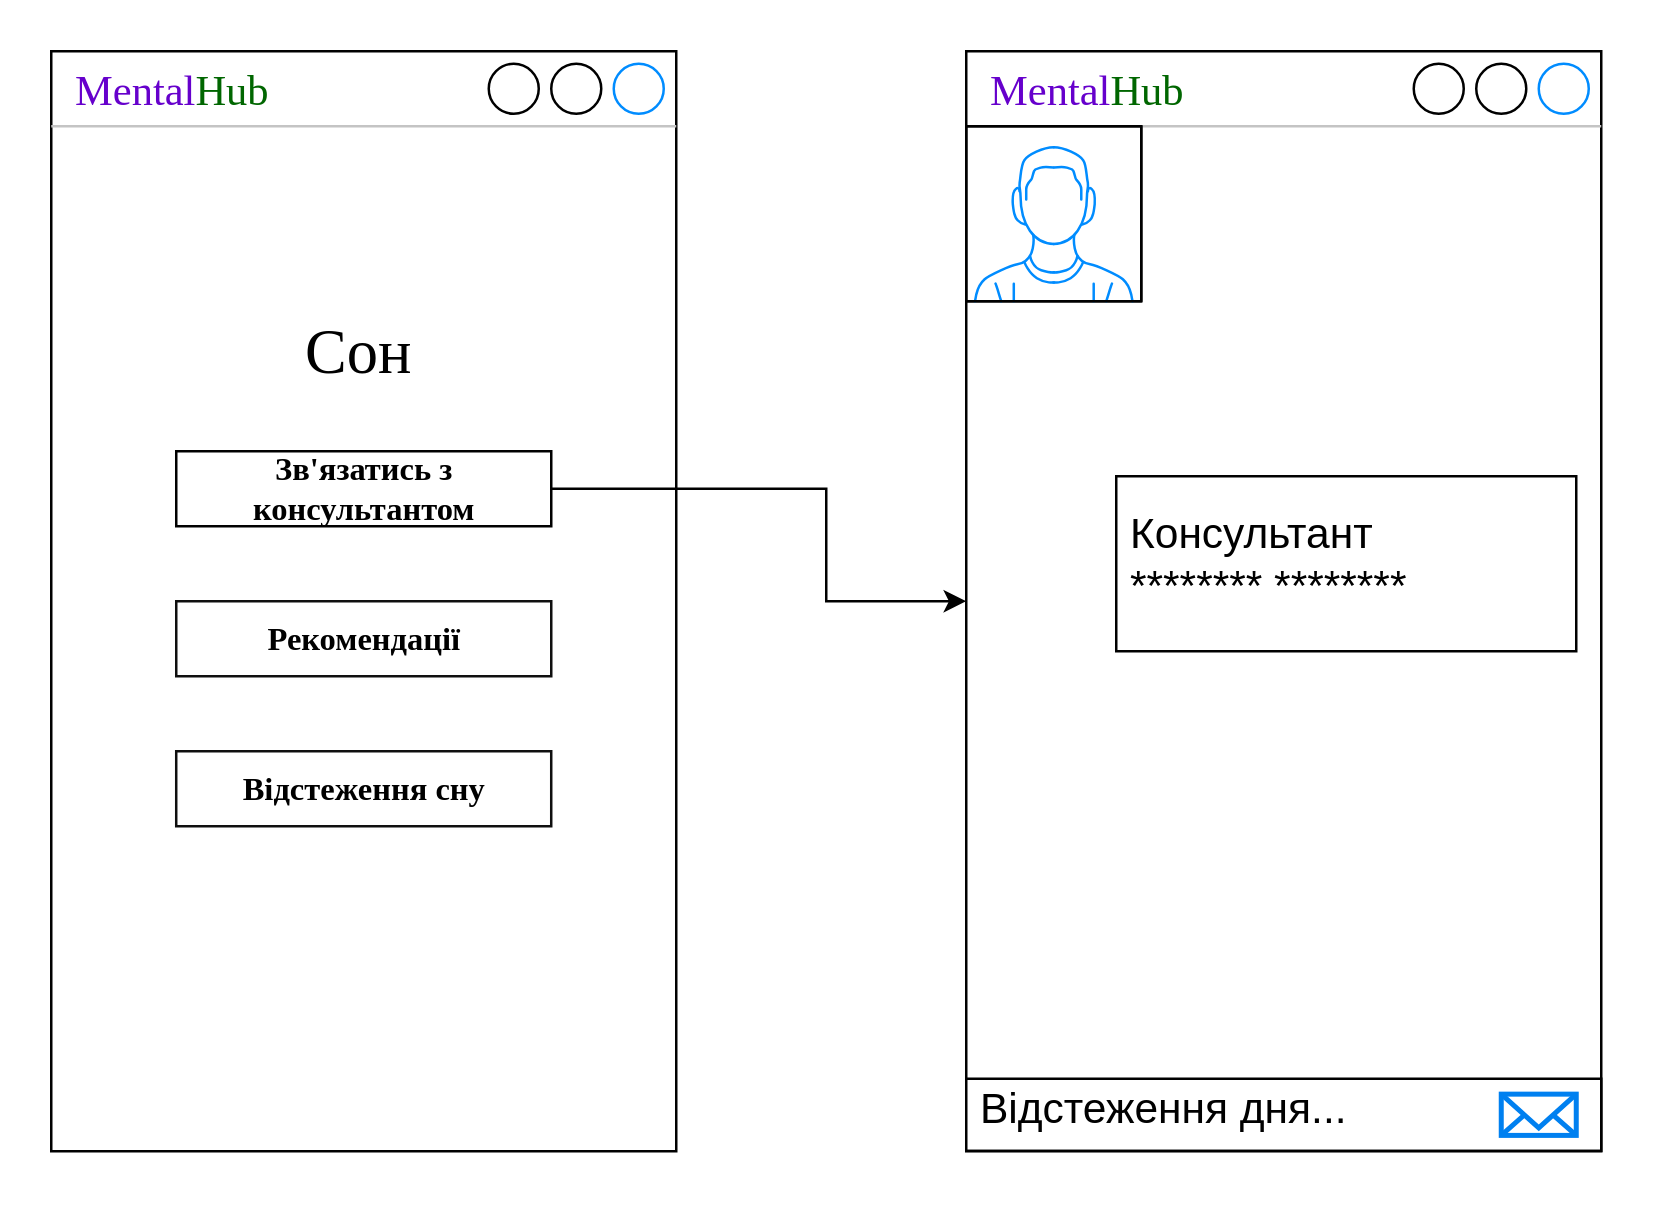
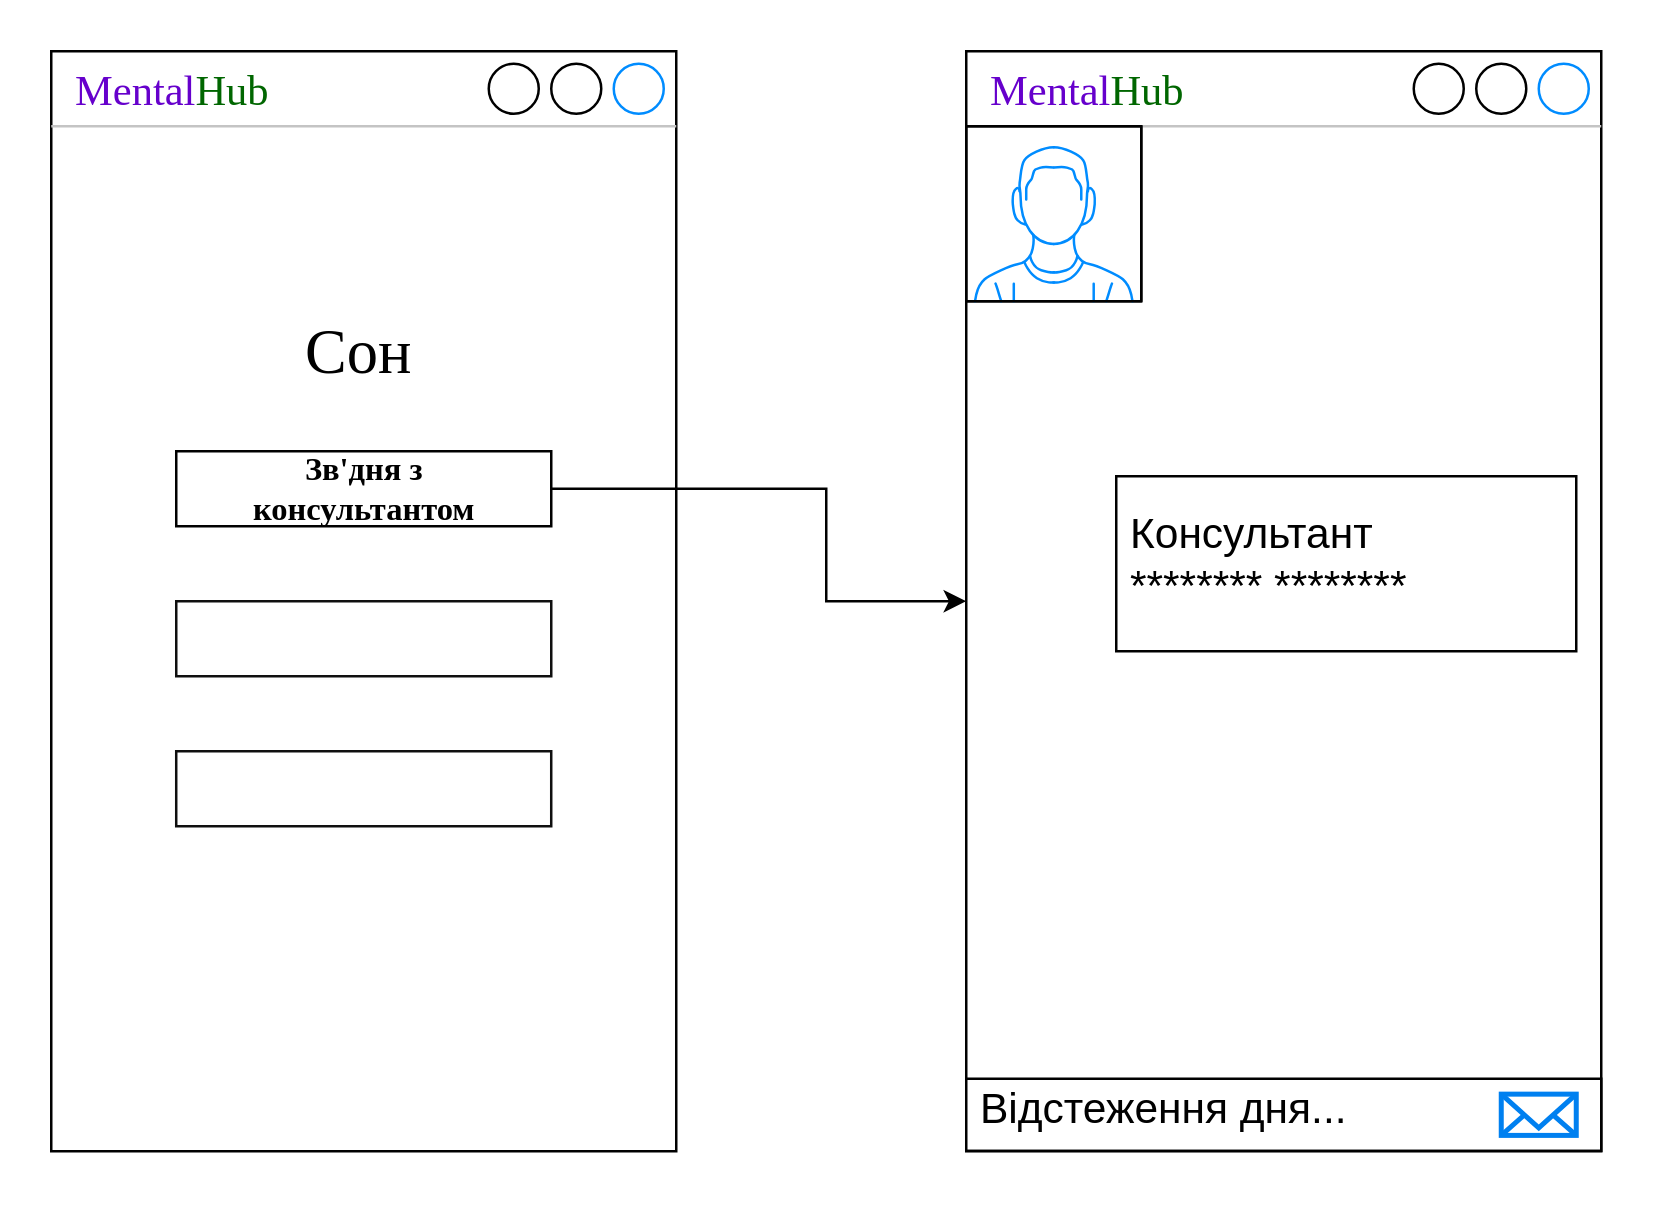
(365, 489) -> (365, 489)
(364, 639) -> none
(364, 789) -> none
